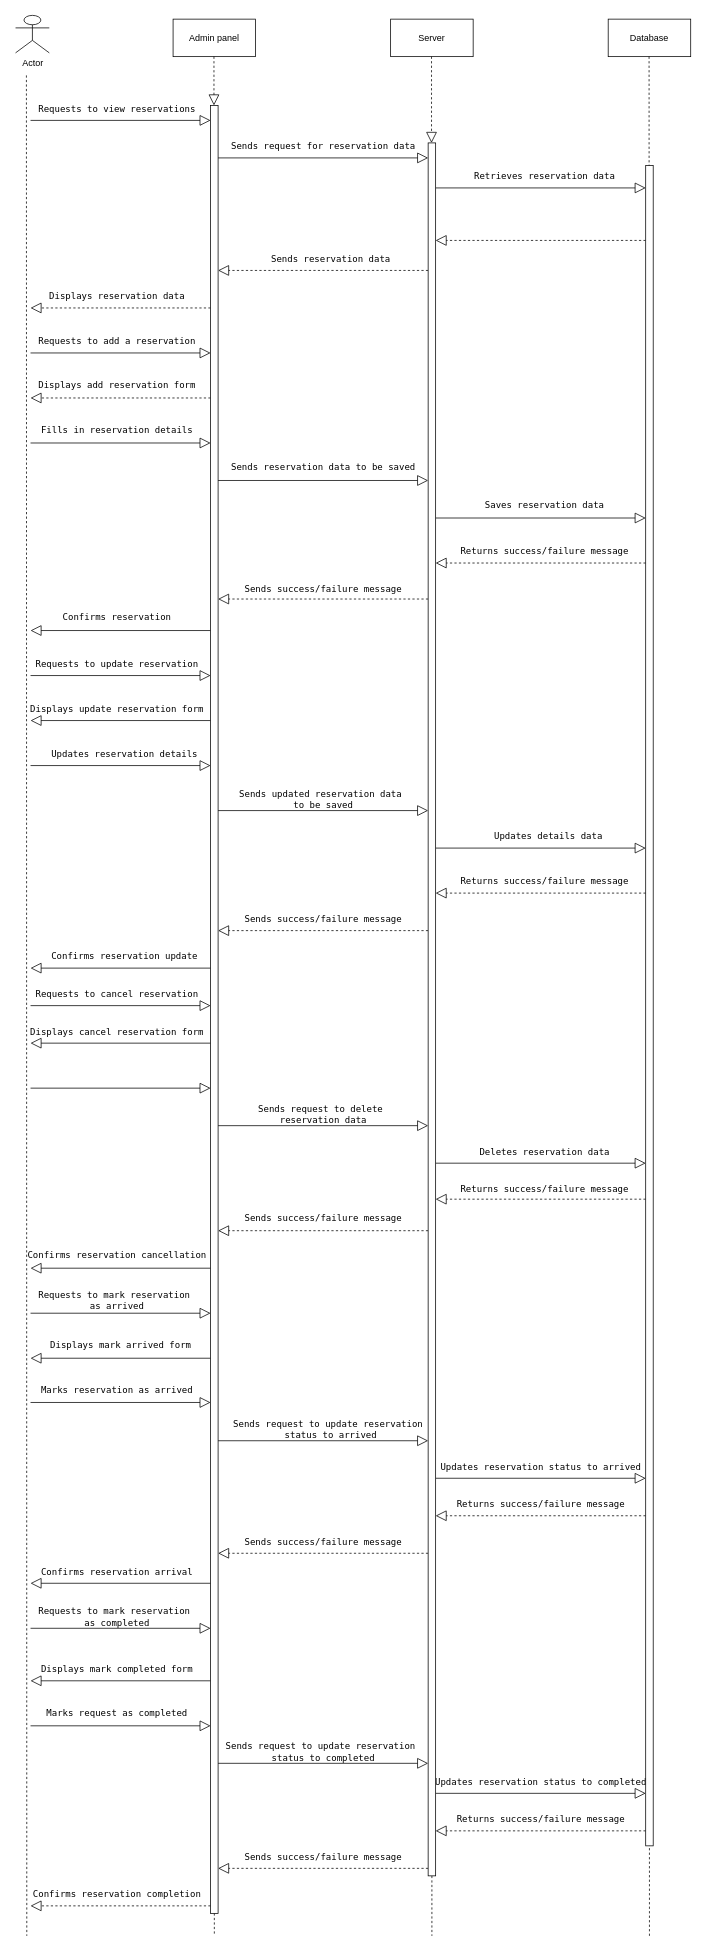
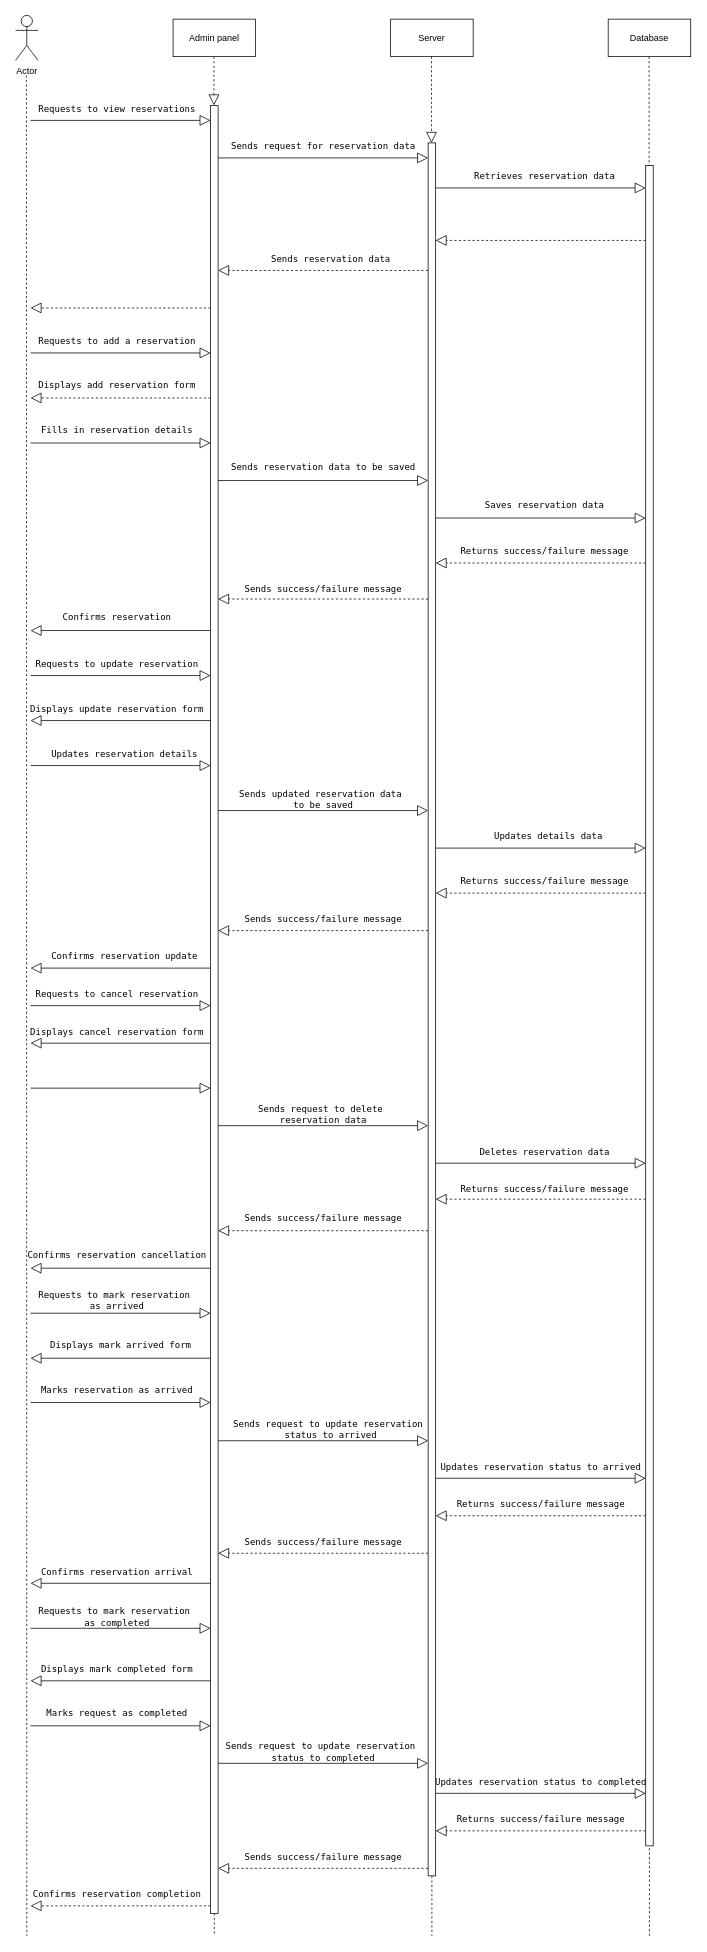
(32, 34) -> (27, 38)
(117, 297) -> none
